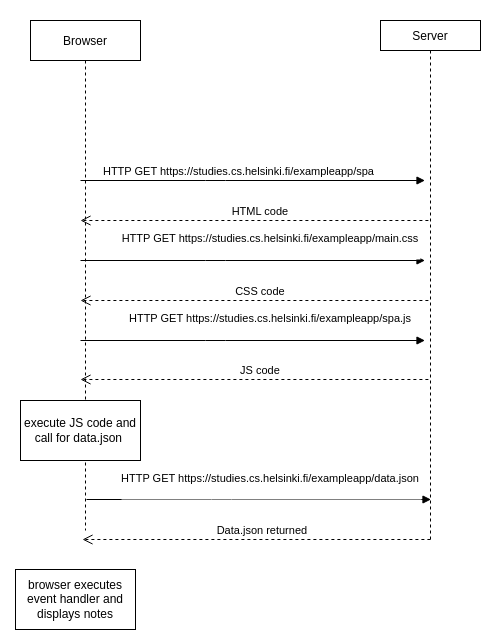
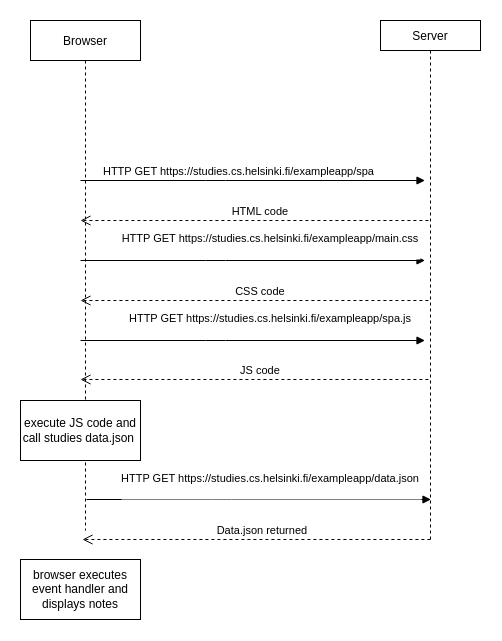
(81, 431) -> (81, 431)
(76, 600) -> (81, 590)
